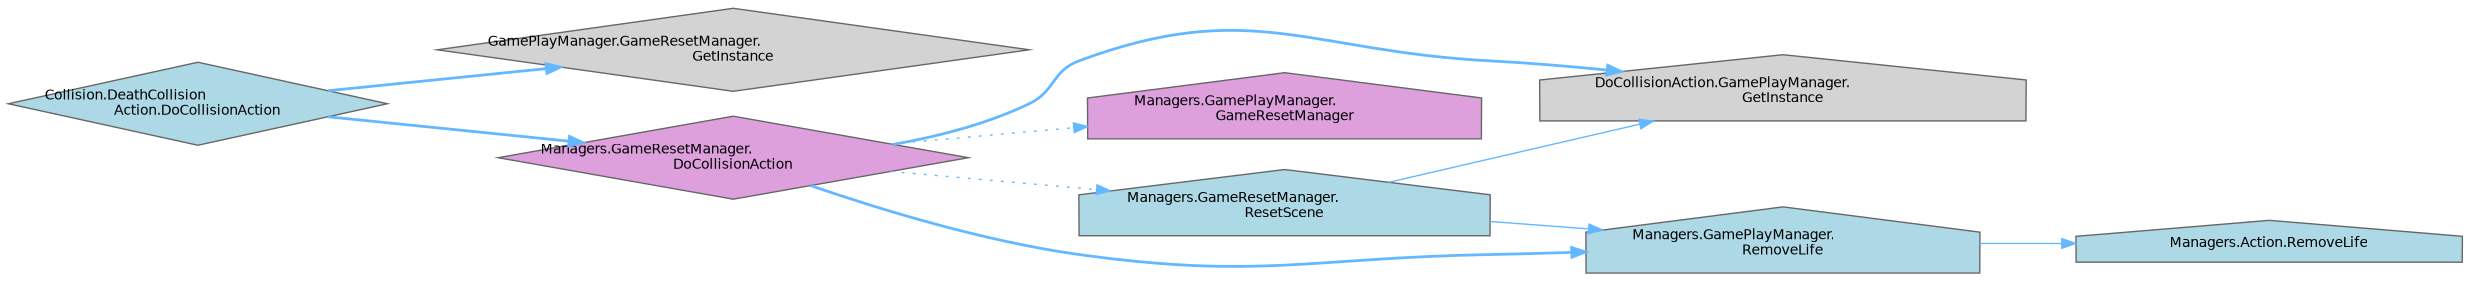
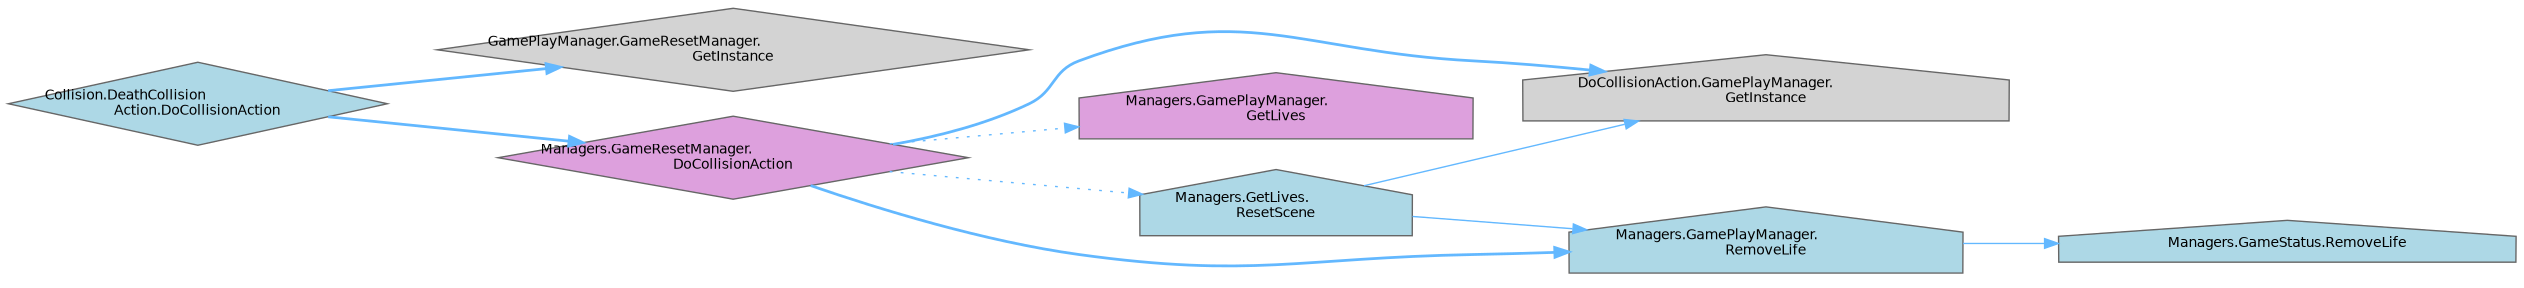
(1285, 109) -> (1276, 109)
(1285, 206) -> (1276, 206)
(2269, 243) -> (2287, 243)
